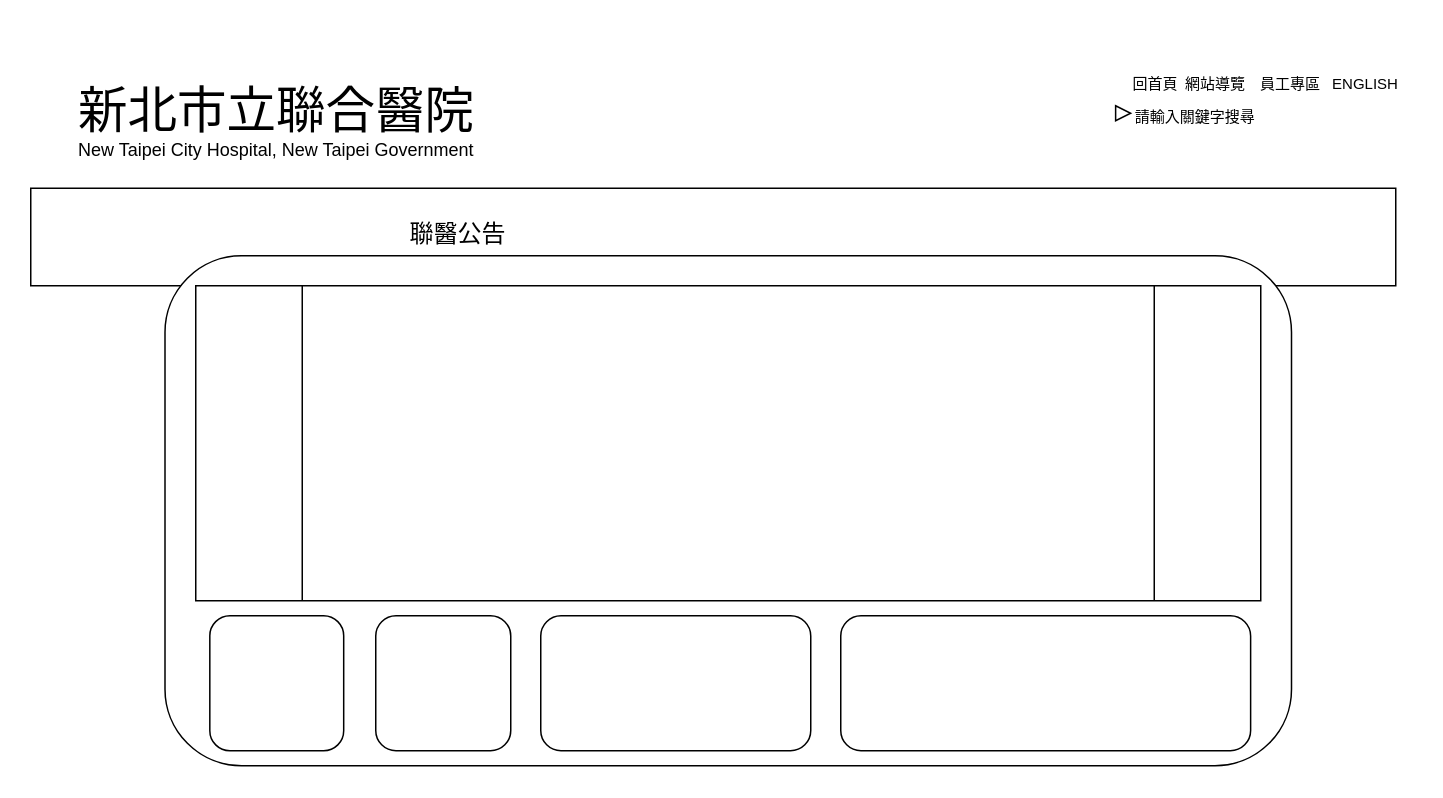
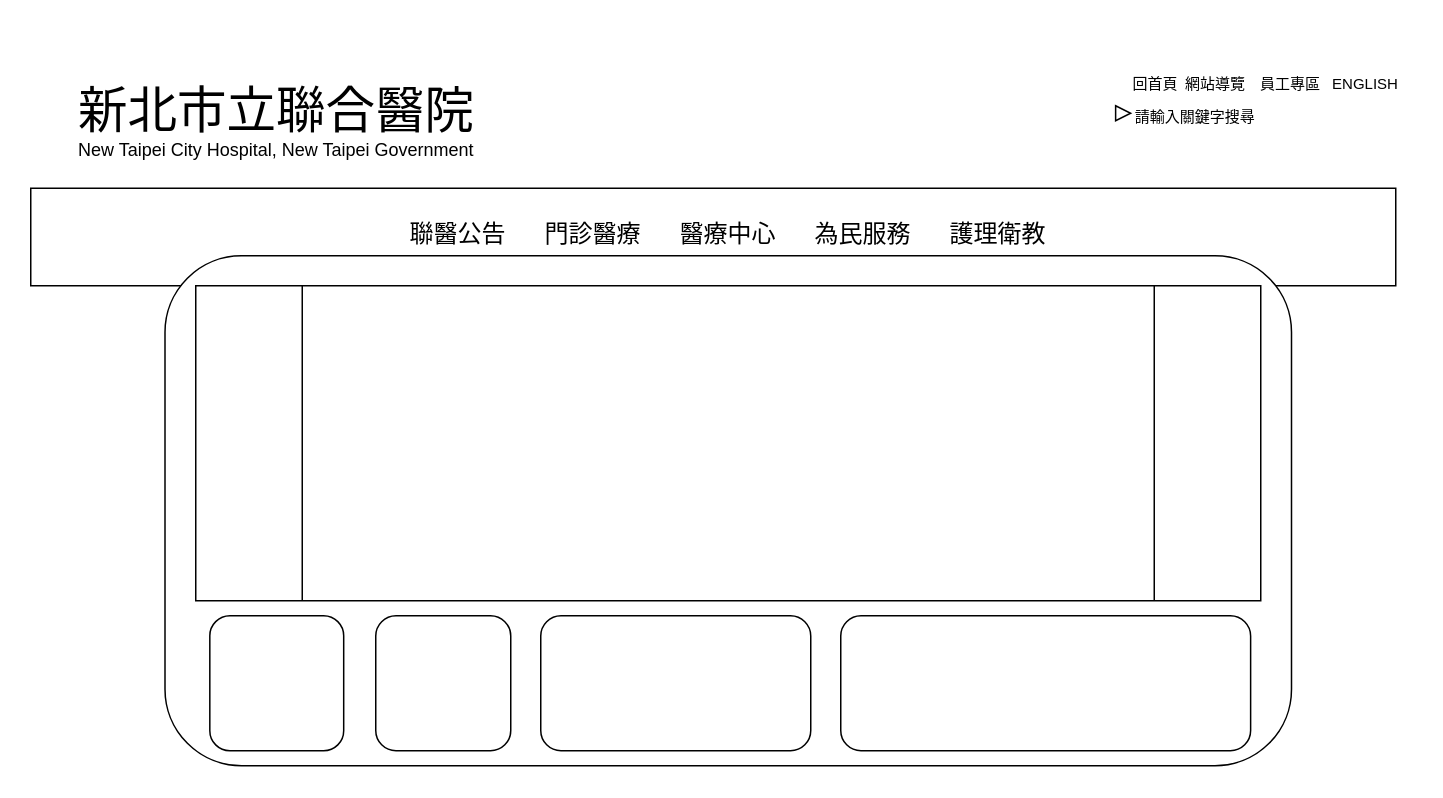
none -> (593, 233)
none -> (728, 233)
none -> (863, 233)
none -> (998, 233)
